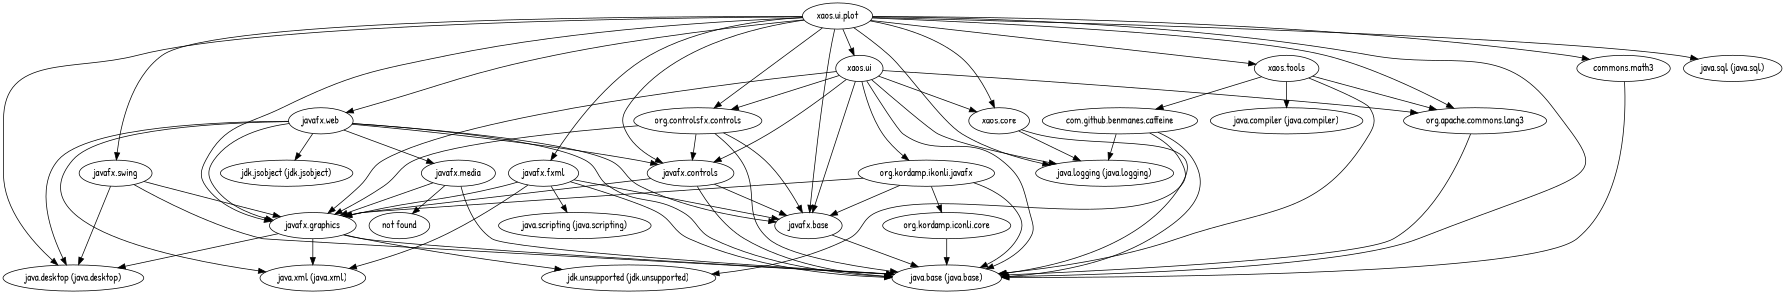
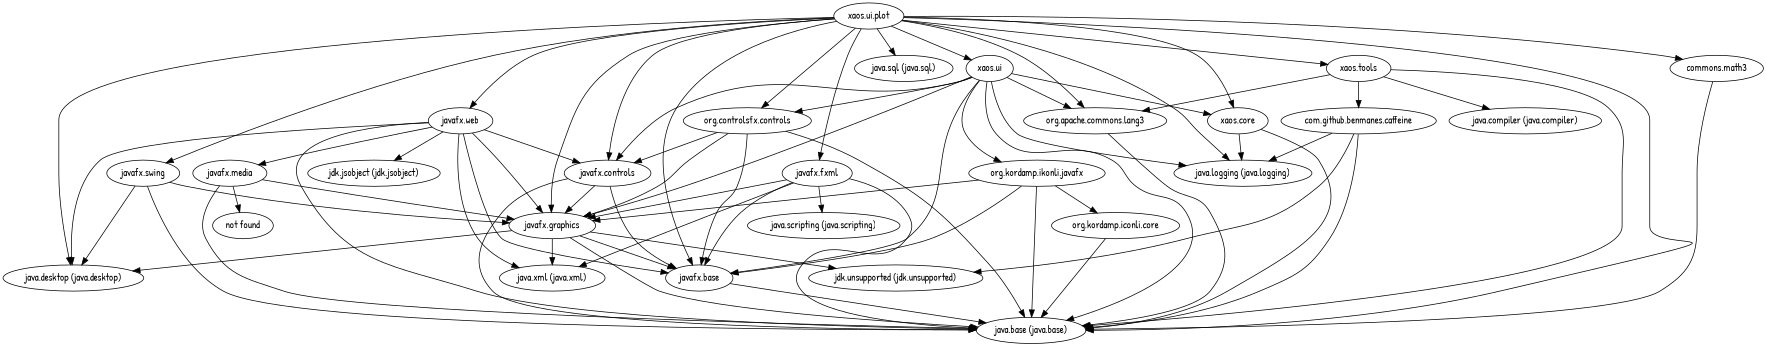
none -> (628, 253)
